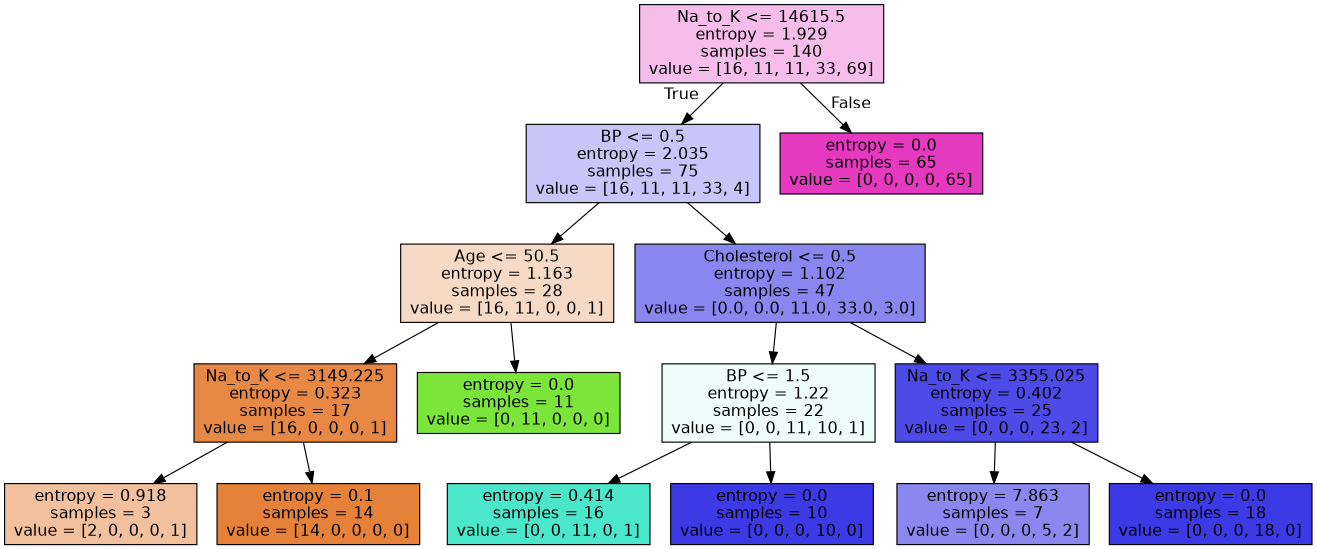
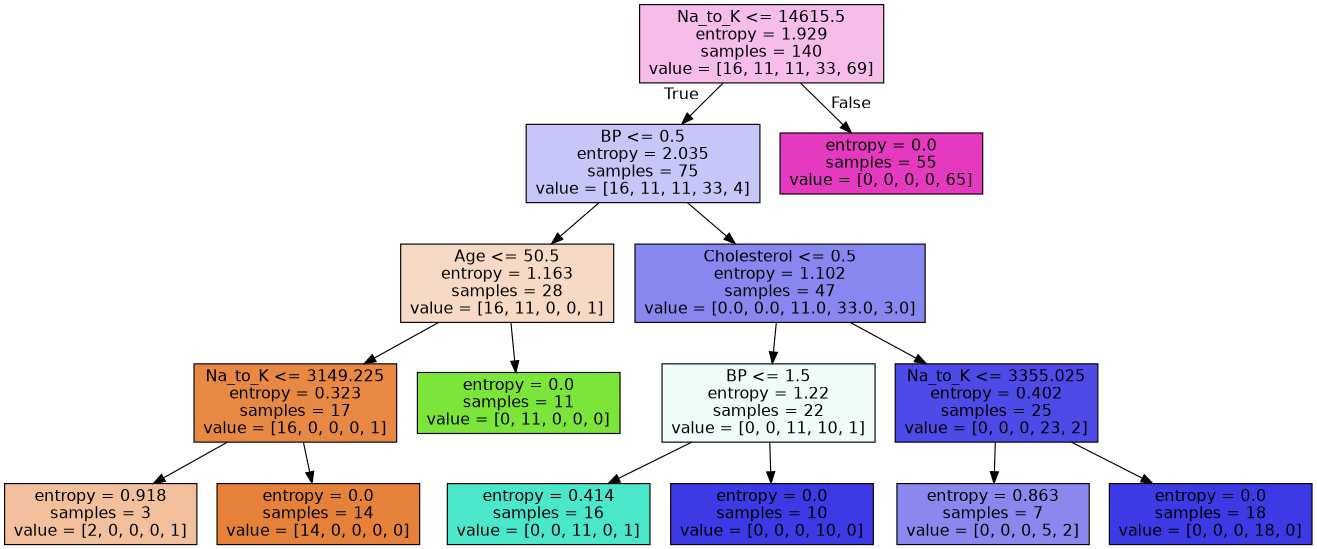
(881, 163) -> (881, 163)
(318, 514) -> (318, 514)
(993, 514) -> (993, 514)
